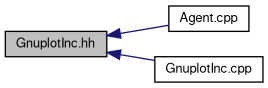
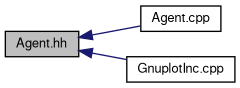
(56, 44) -> (42, 44)
